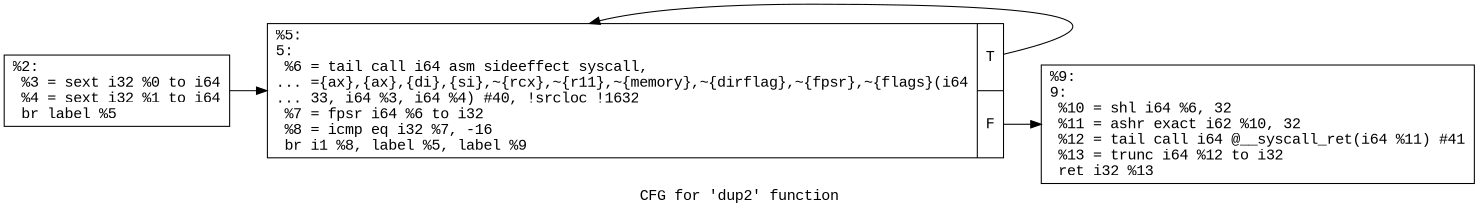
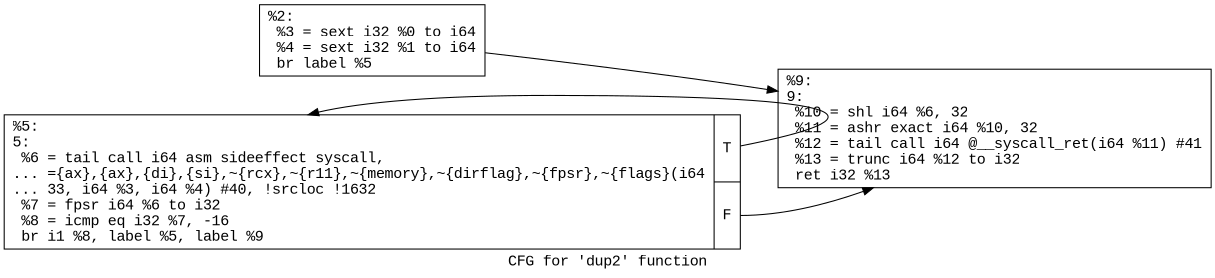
(243, 91) -> (626, 70)
(1175, 124) -> (912, 128)
